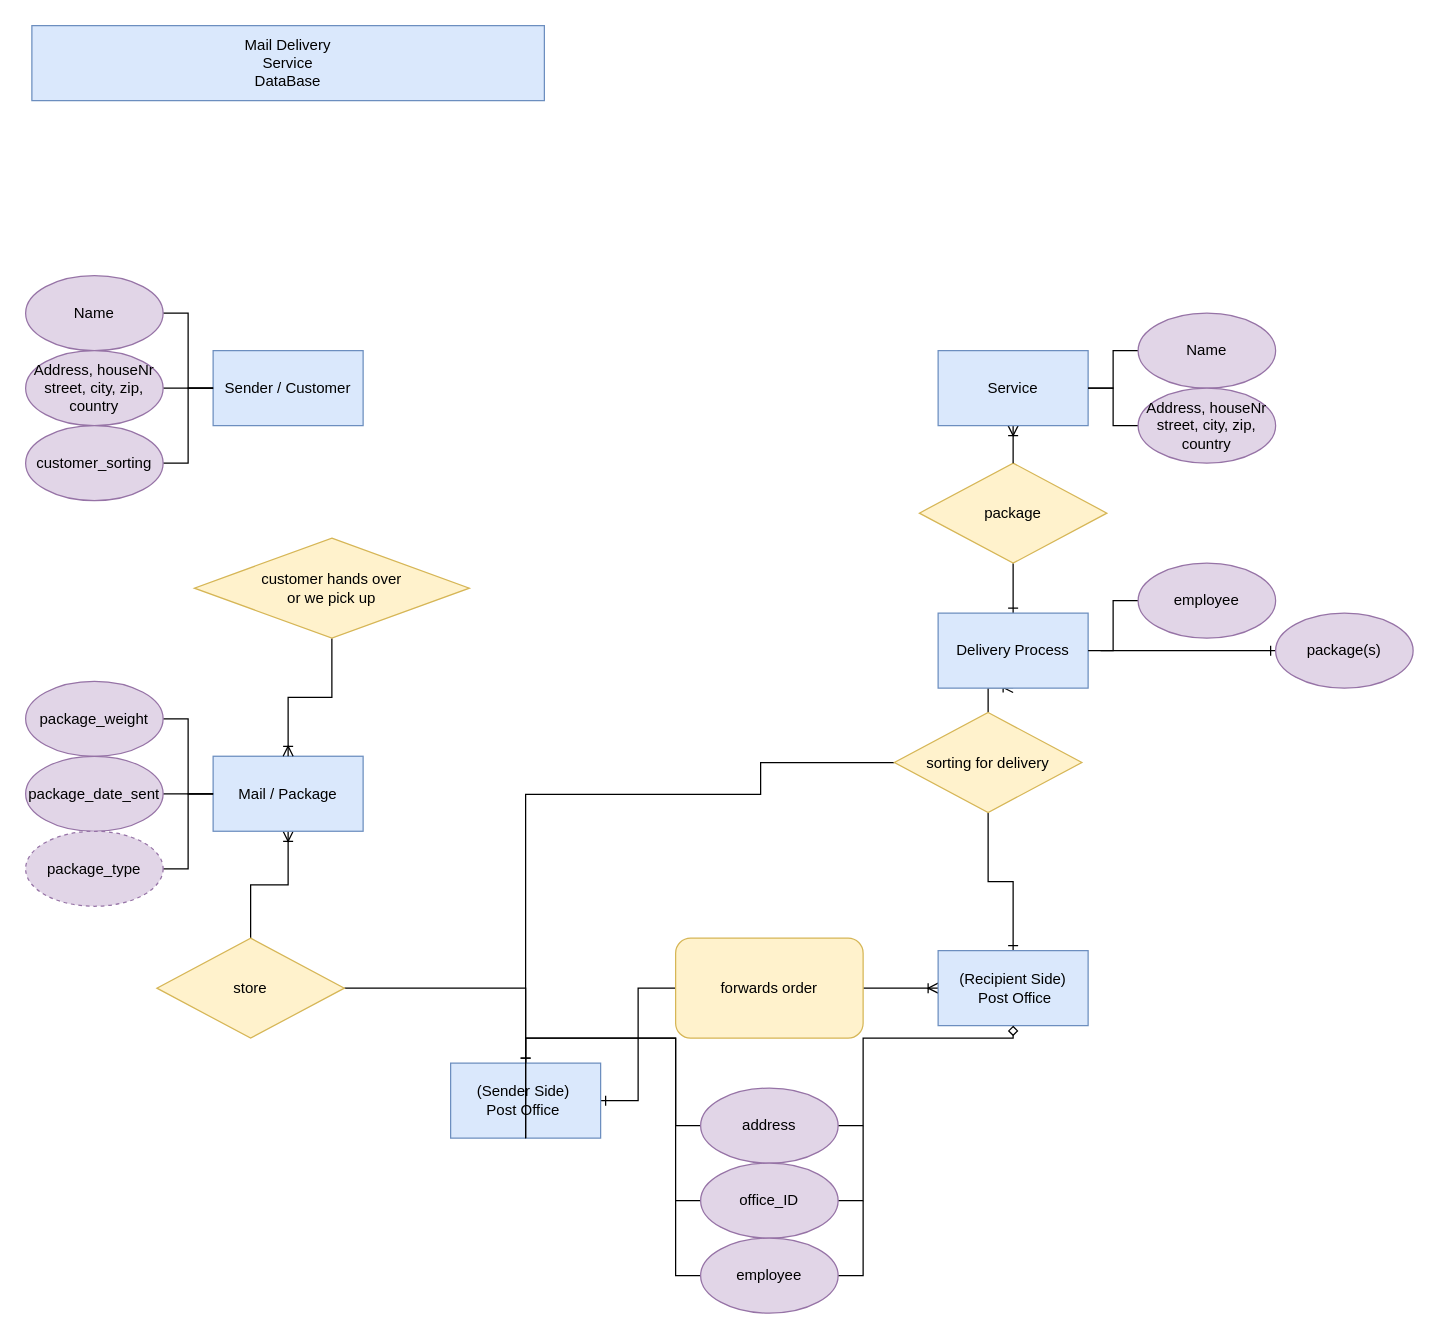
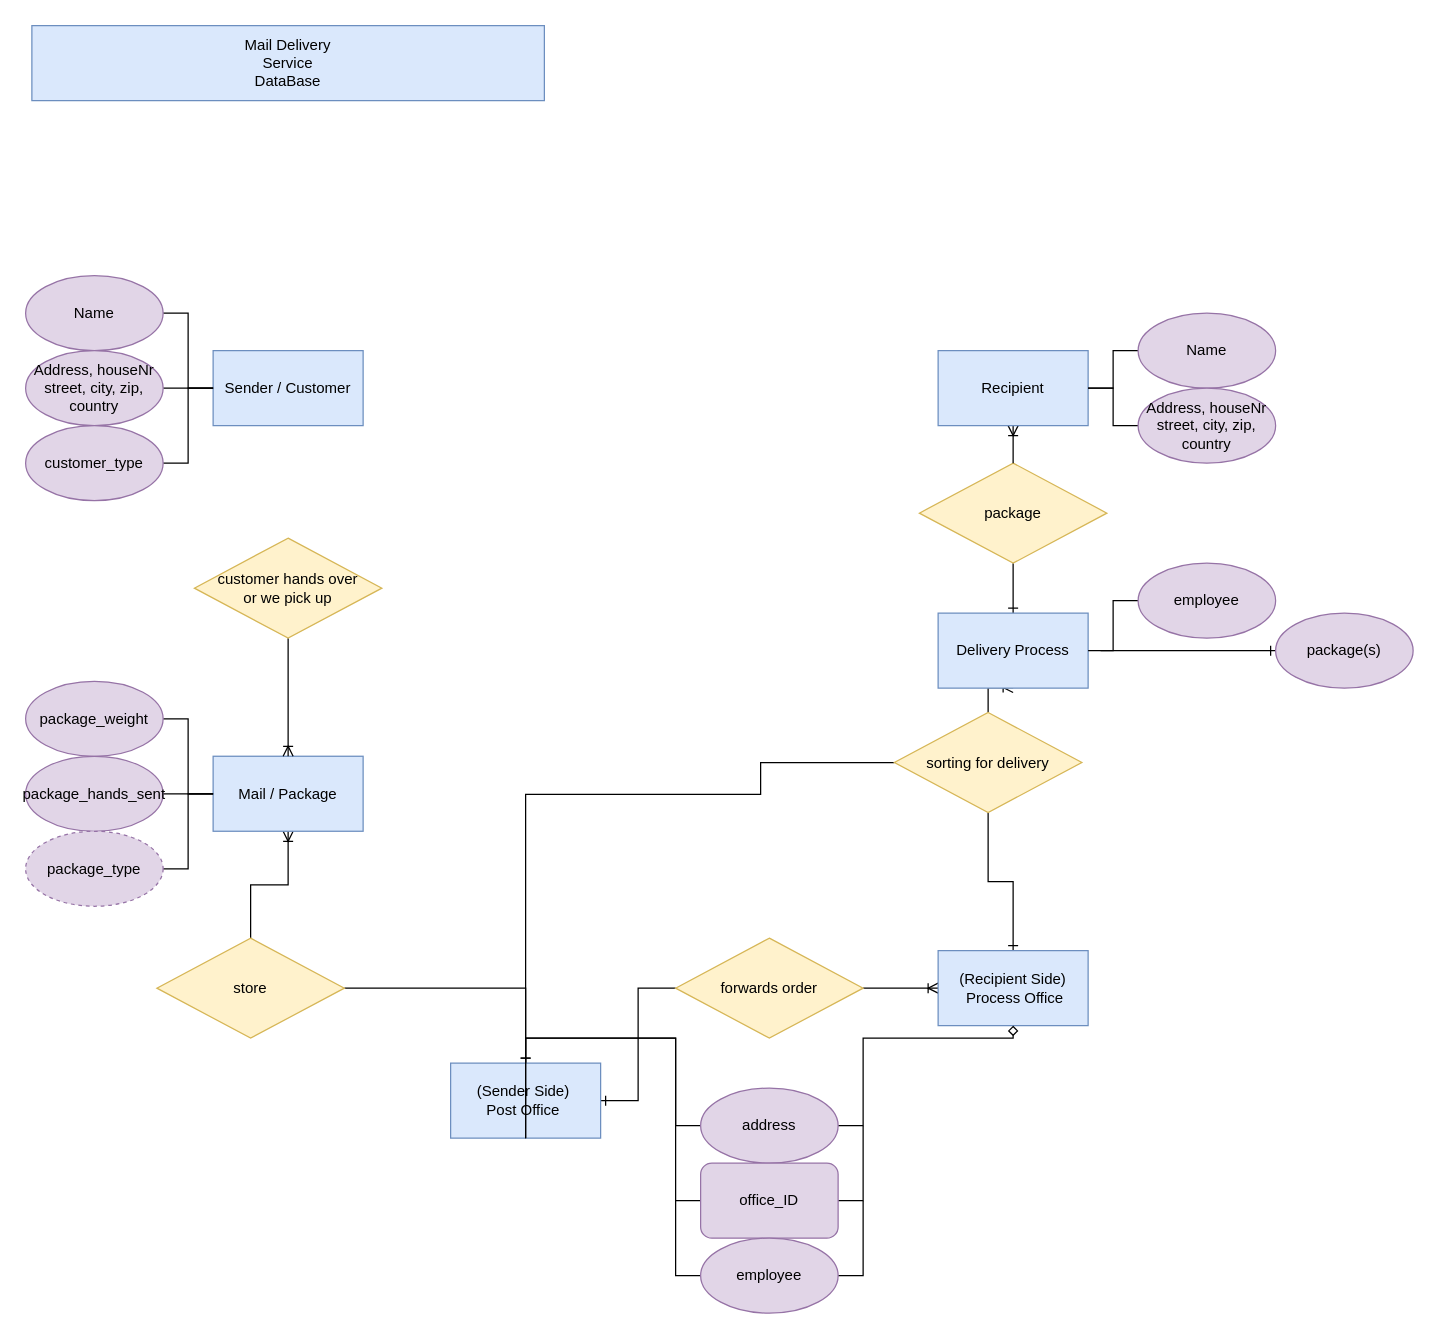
(1013, 388) -> (1013, 388)
(94, 463) -> (94, 463)
(332, 588) -> (288, 588)
(94, 794) -> (94, 794)
(769, 988) -> (769, 988)
(1013, 988) -> (1013, 988)
(769, 1201) -> (769, 1201)
